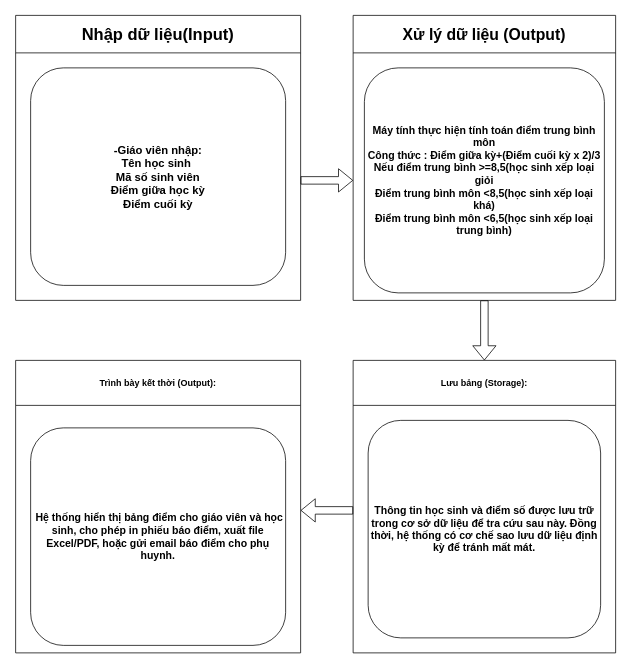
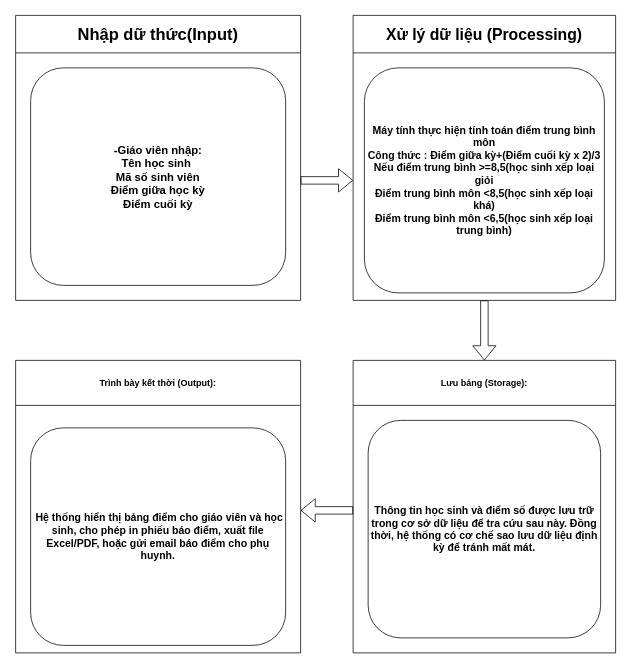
(158, 34) -> (158, 34)
(484, 34) -> (484, 34)
